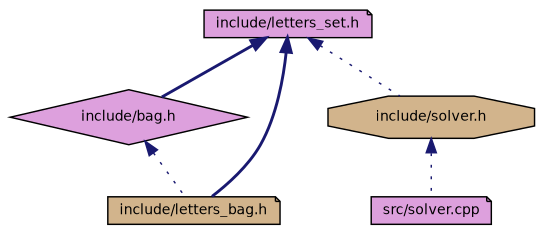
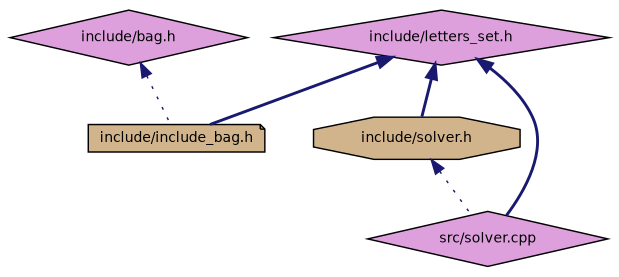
(288, 24) -> (441, 38)
(207, 71) -> (537, 137)
(360, 71) -> (427, 98)
(194, 211) -> (177, 138)
(431, 211) -> (488, 239)
